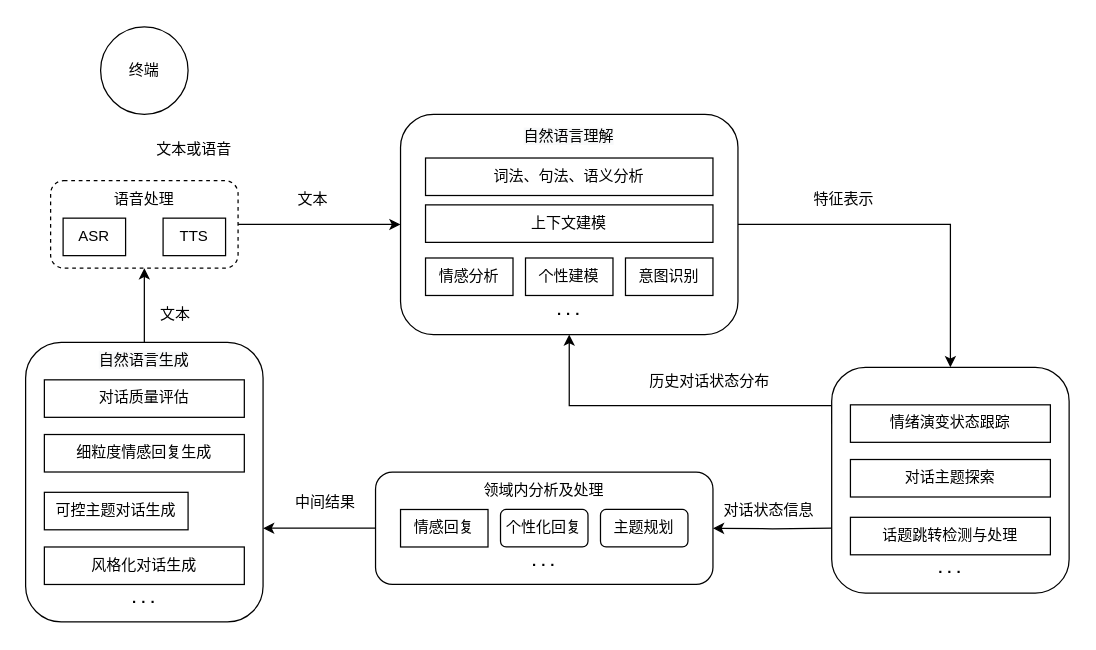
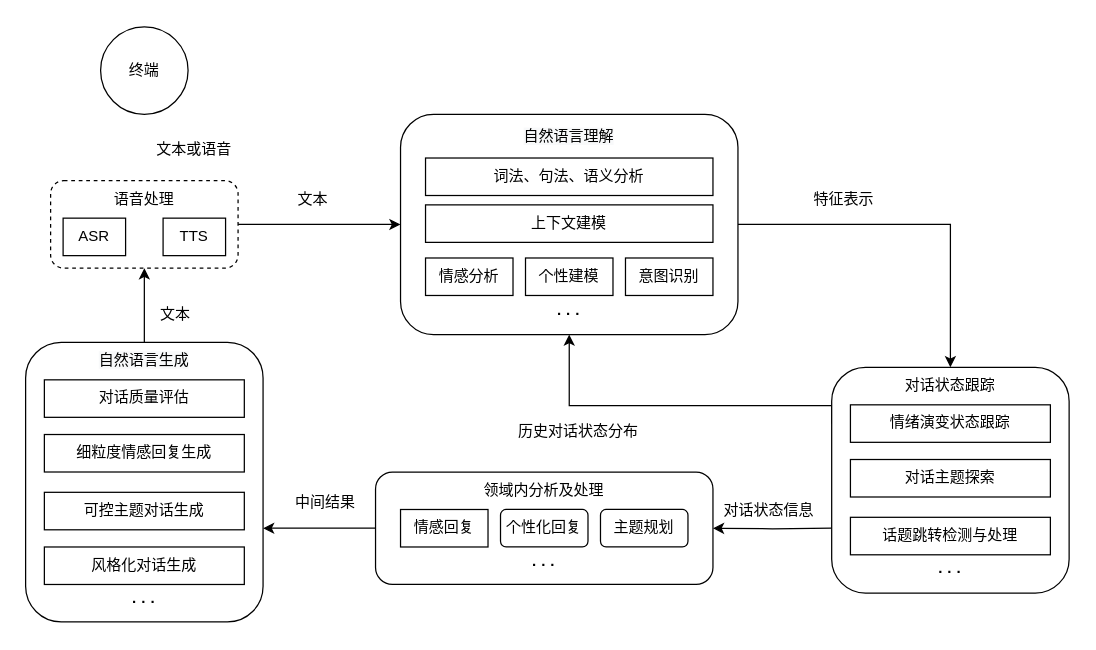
(710, 382) -> (579, 432)
none -> (951, 386)
(116, 511) -> (144, 511)
